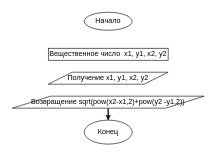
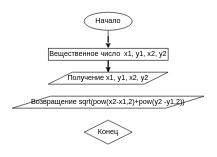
none -> (108, 39)
none -> (108, 68)
(108, 116) -> none
(108, 132) -> (108, 132)
